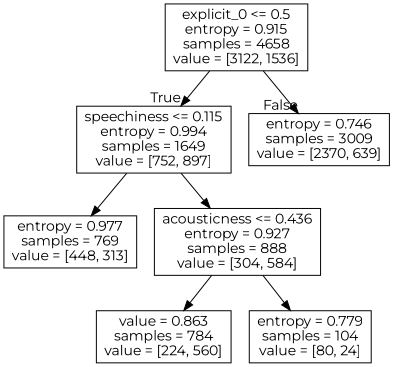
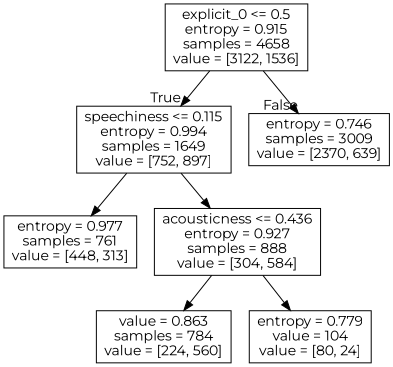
(70, 242) -> (70, 242)
(310, 337) -> (310, 337)
